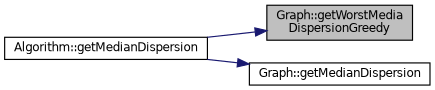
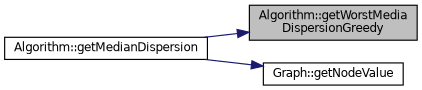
(340, 23) -> (333, 23)
(340, 74) -> (333, 74)
